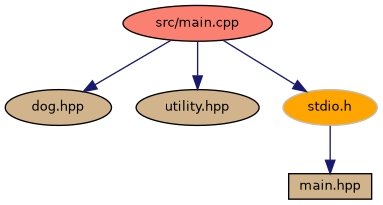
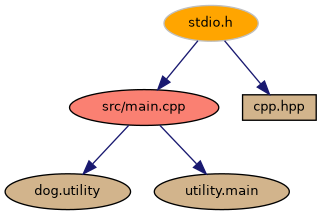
(259, 62) -> (182, 60)
(58, 108) -> (68, 192)
(198, 108) -> (222, 192)
(330, 186) -> (279, 108)
